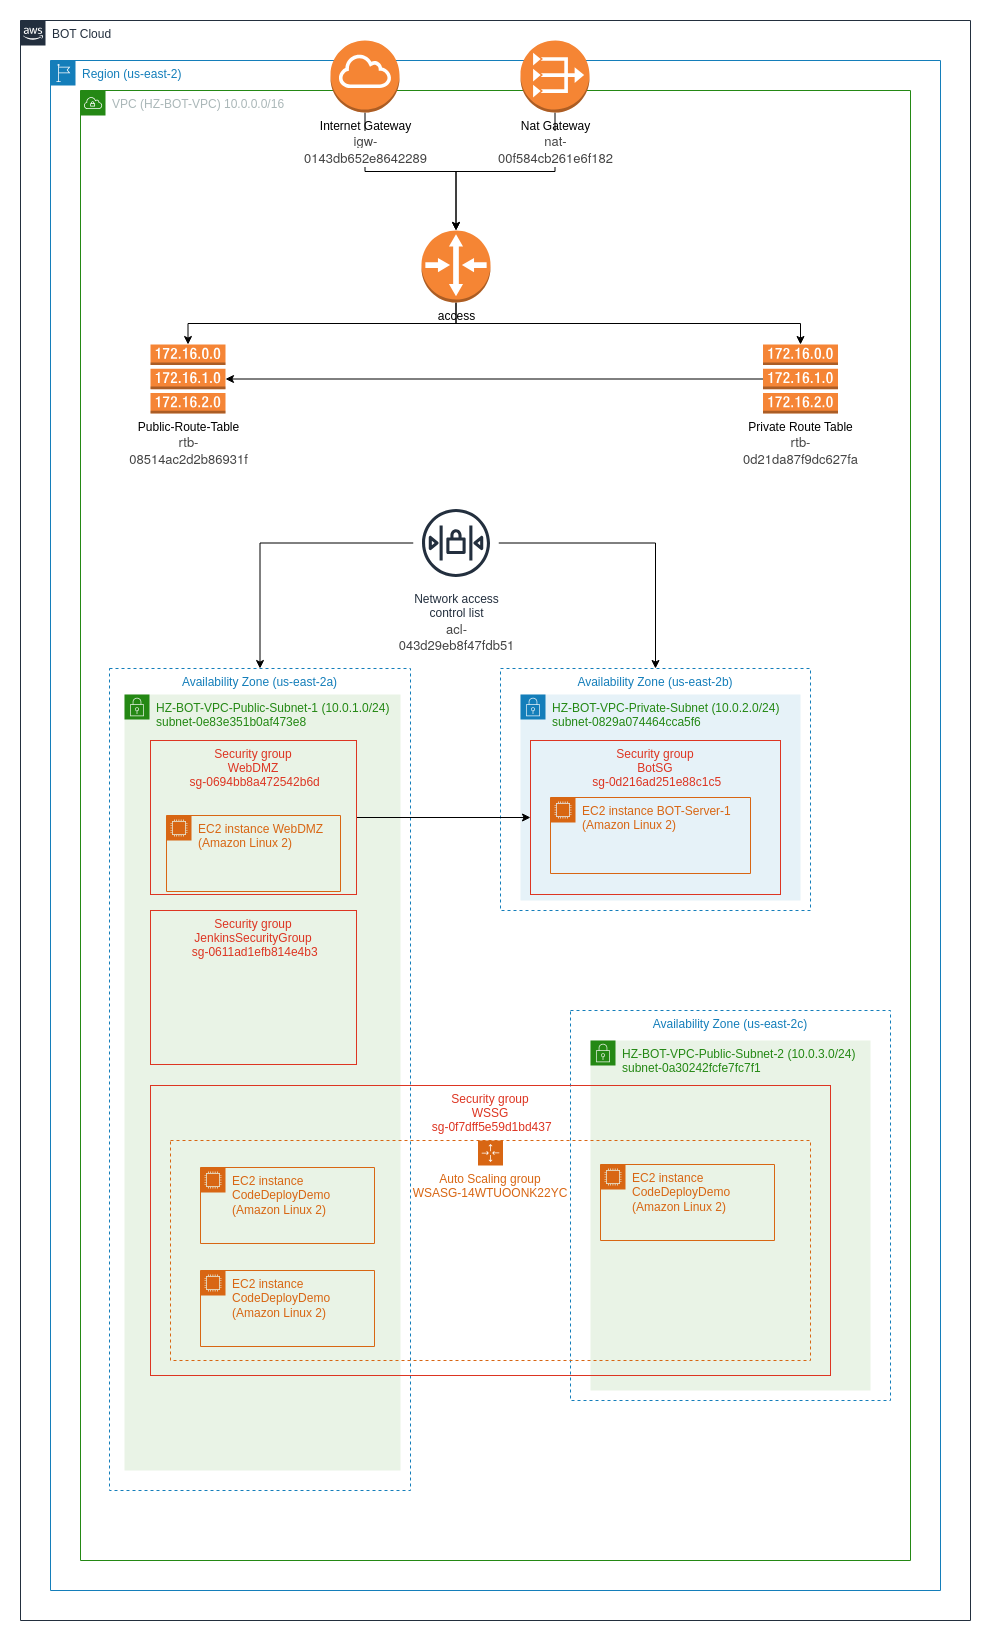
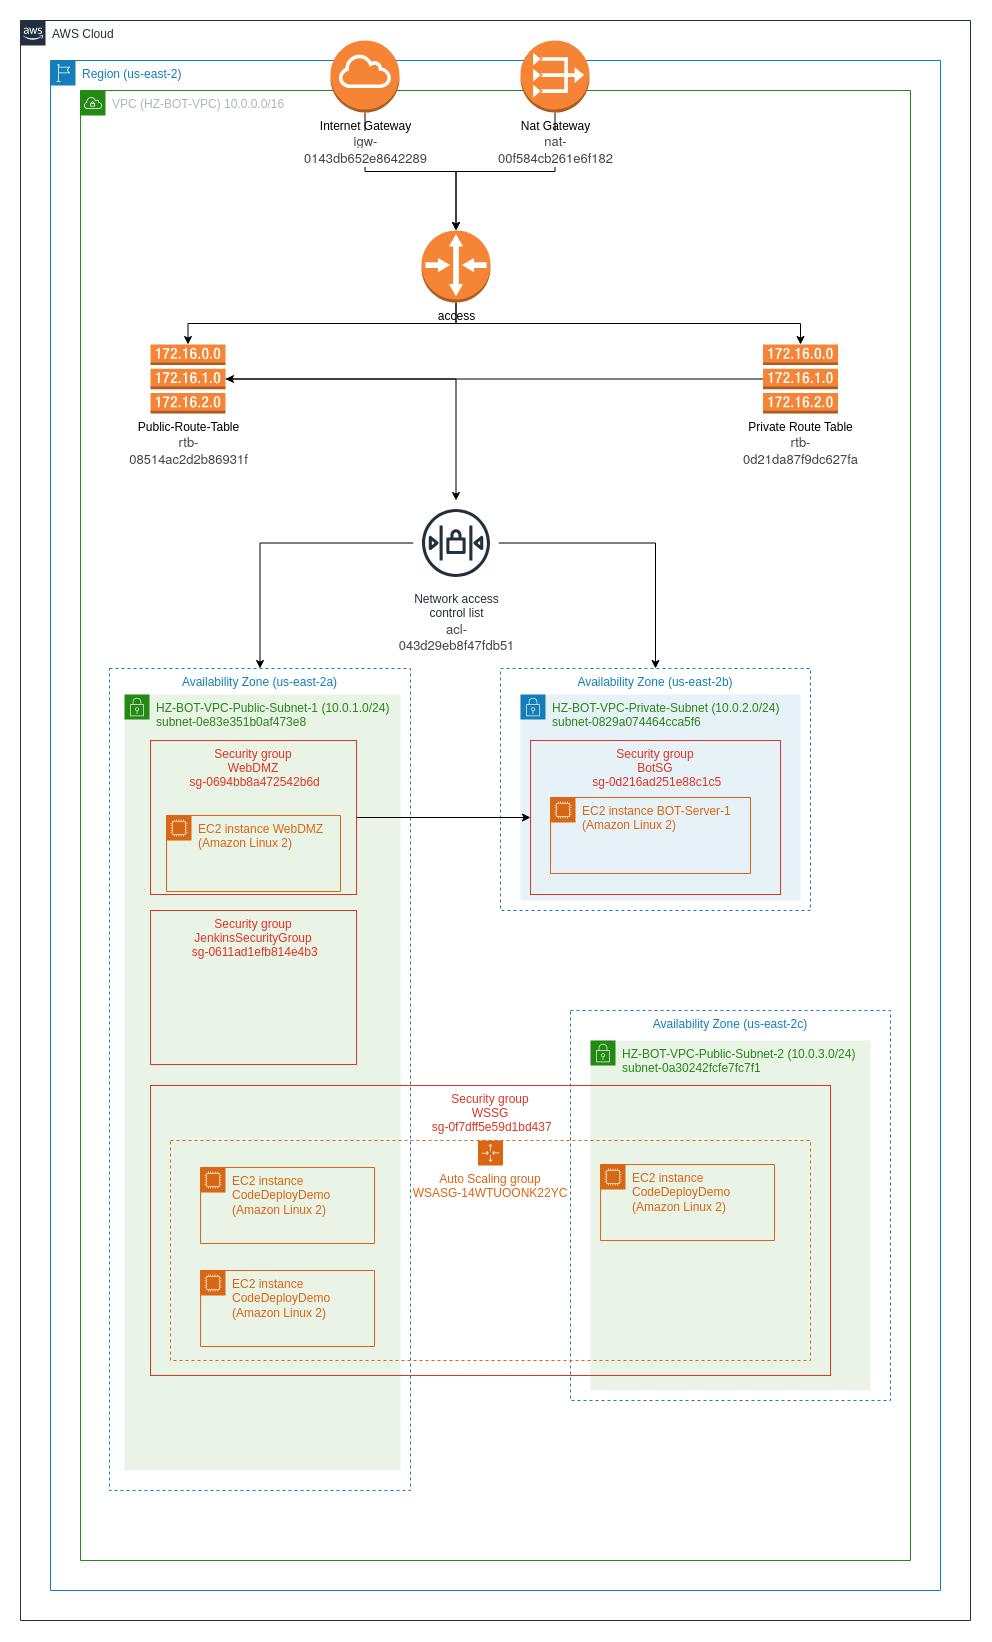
(80, 35) -> (80, 35)
none -> (456, 437)
